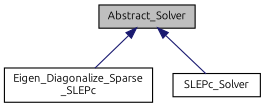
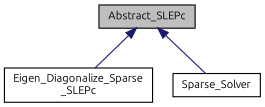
(147, 17) -> (147, 17)
(217, 85) -> (217, 85)
